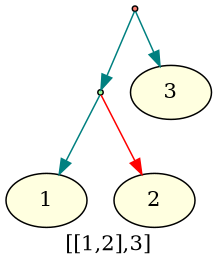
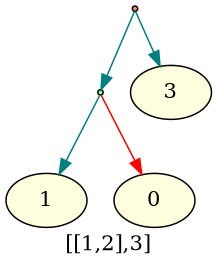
(154, 200) -> (154, 200)
